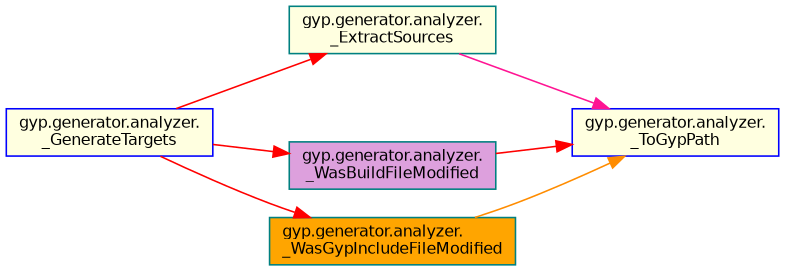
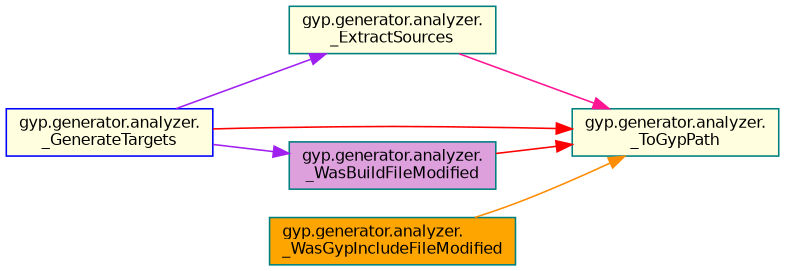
(243, 84) -> (243, 84)
(675, 132) -> (675, 132)
(243, 148) -> (243, 148)
(227, 186) -> (385, 126)
